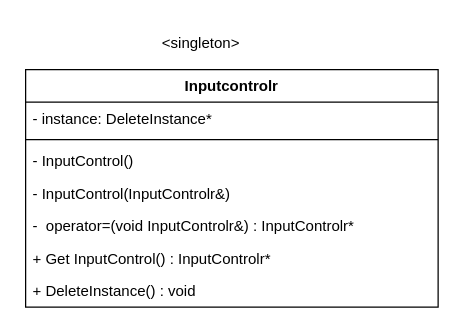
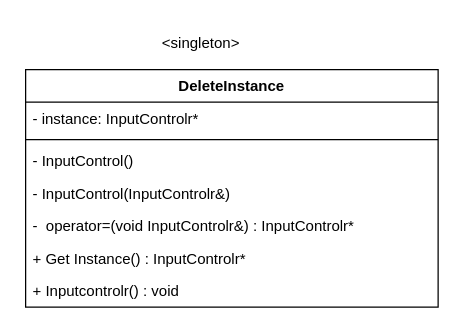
(231, 86) -> (231, 86)
(138, 119) -> (134, 119)
(174, 259) -> (159, 259)
(126, 291) -> (122, 291)
